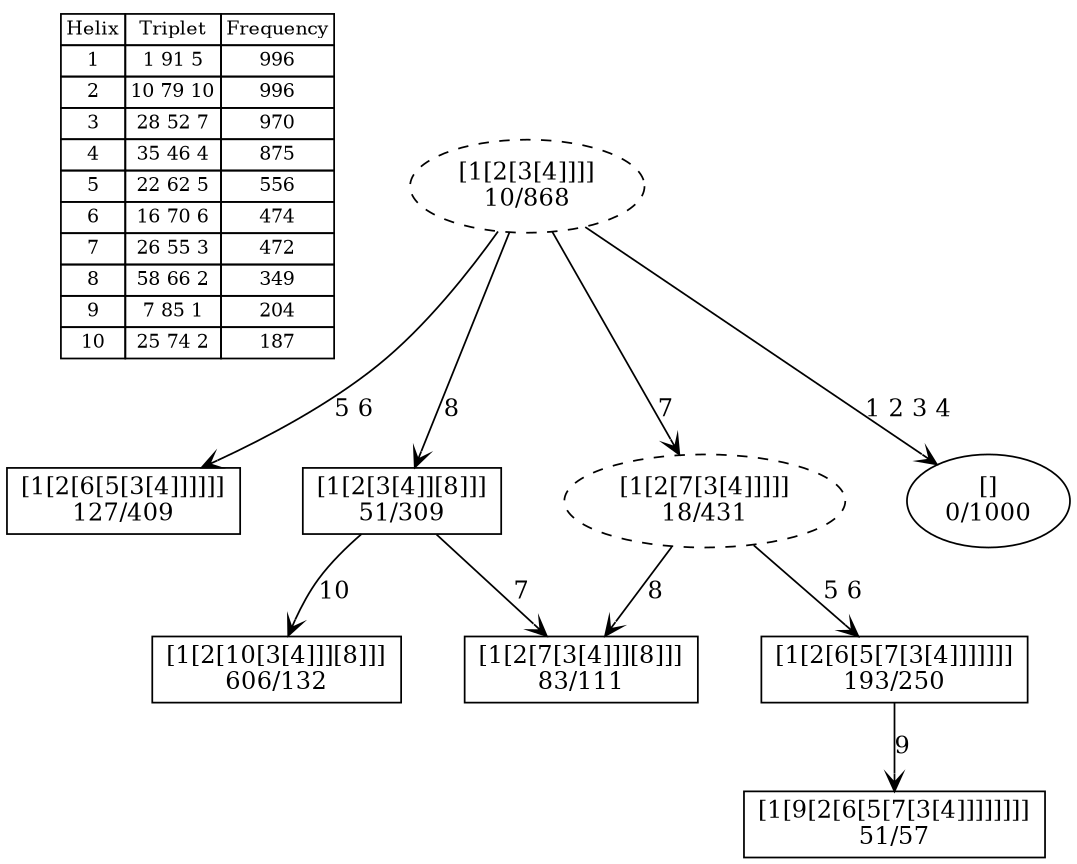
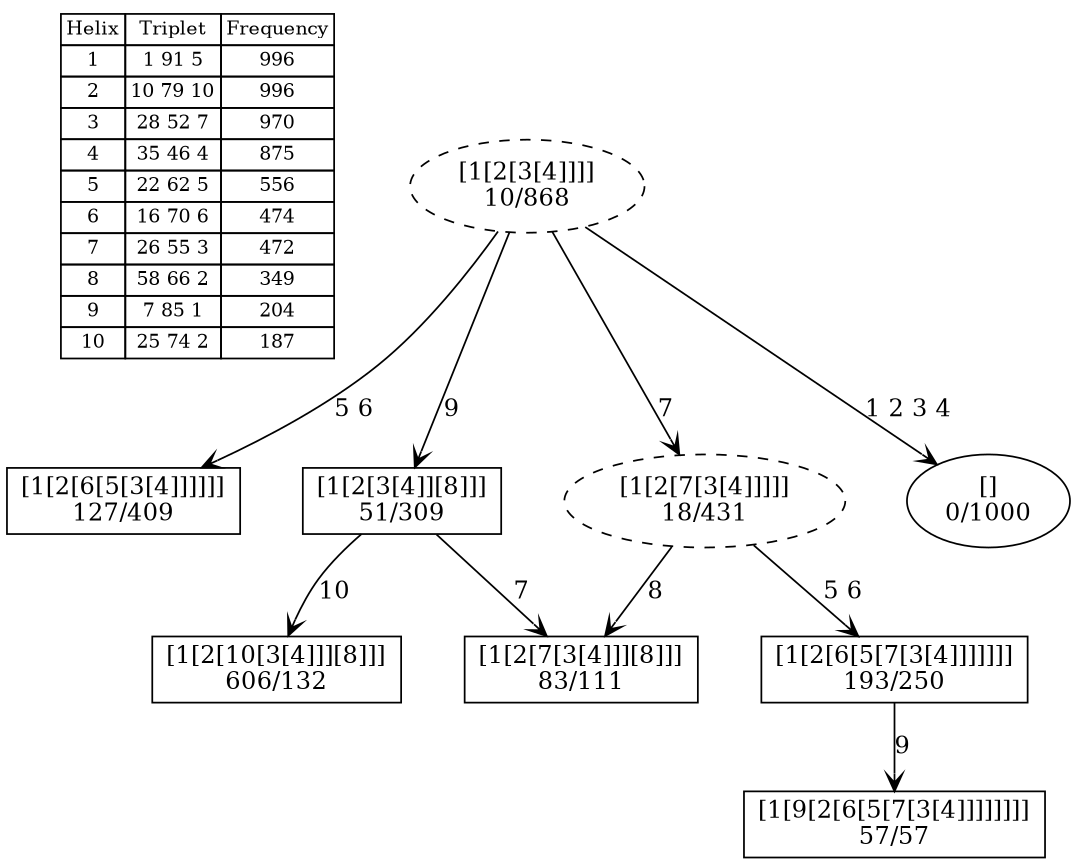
(456, 410) -> (456, 410)
(895, 824) -> (895, 824)
